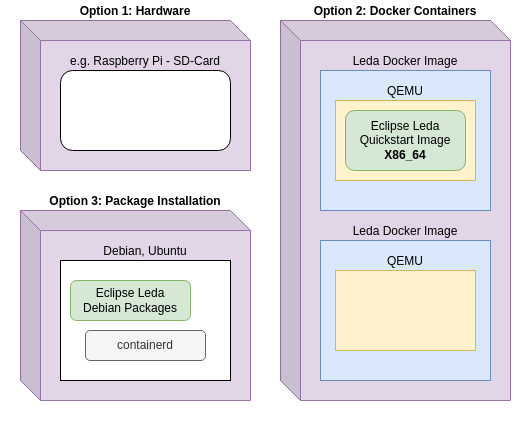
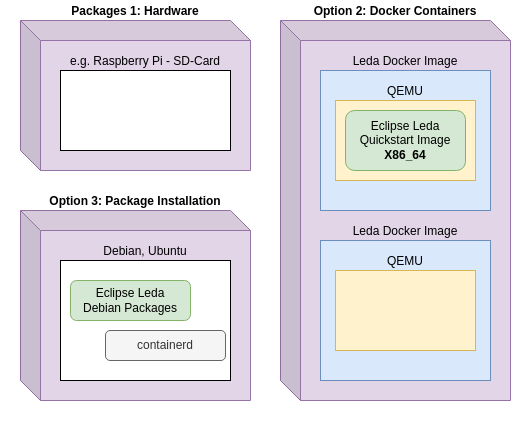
(136, 10) -> (136, 10)
(146, 111) -> (146, 111)
(146, 346) -> (166, 346)
